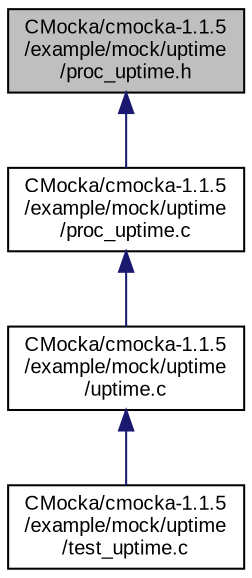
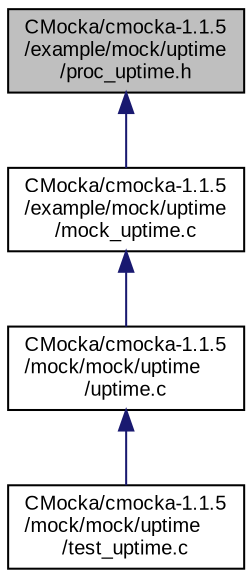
(126, 210) -> (126, 210)
(126, 368) -> (126, 368)
(126, 527) -> (126, 527)
